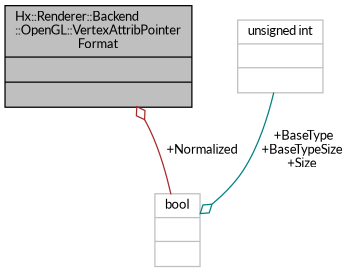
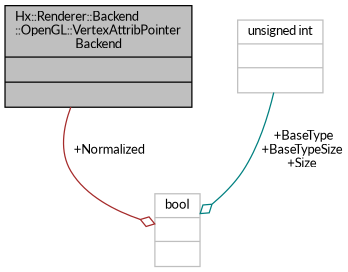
(98, 45) -> (98, 45)
(160, 156) -> (77, 179)
